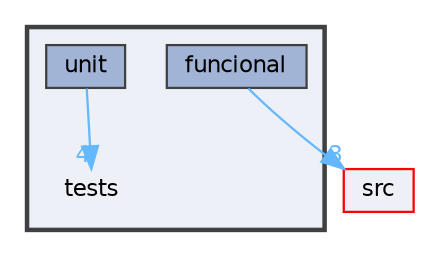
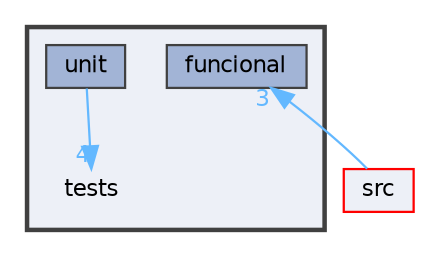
(286, 123) -> (339, 142)
